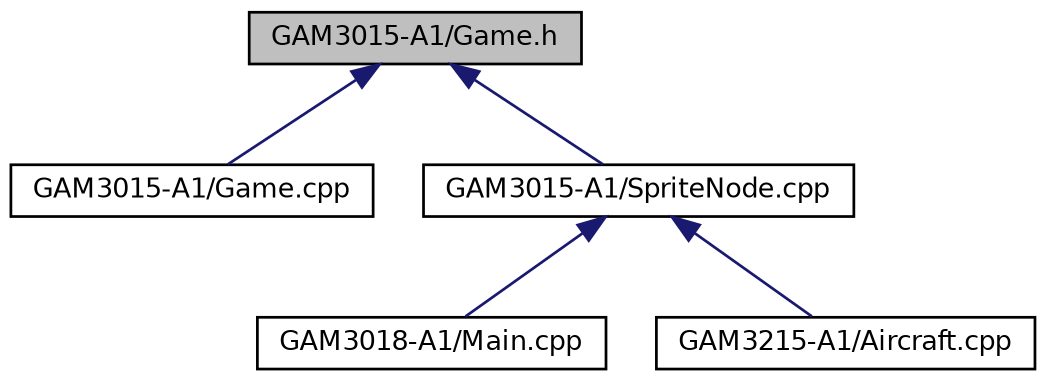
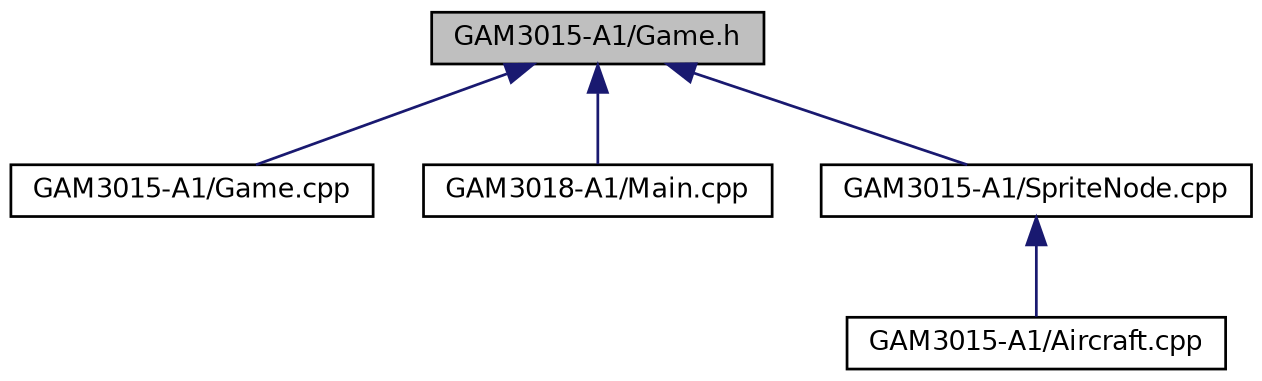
(524, 275) -> (598, 129)
(846, 343) -> (1036, 343)
